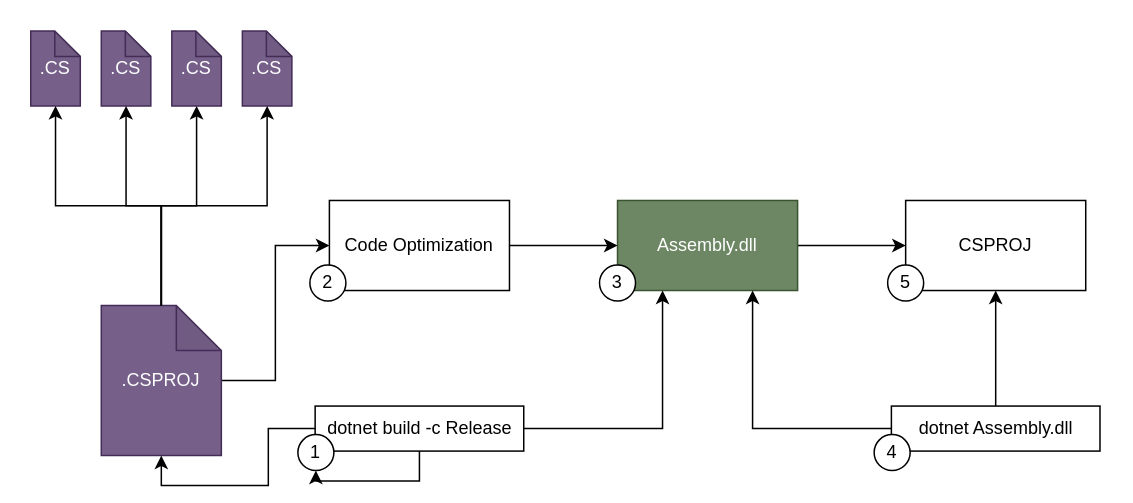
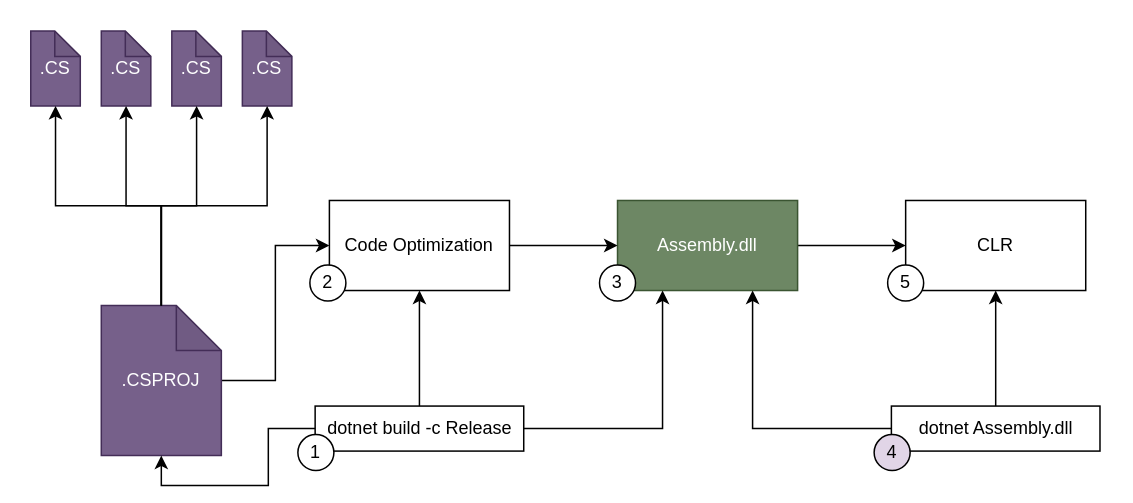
(995, 245) -> (995, 245)
(892, 452) -> (892, 452)
(382, 481) -> (419, 353)
